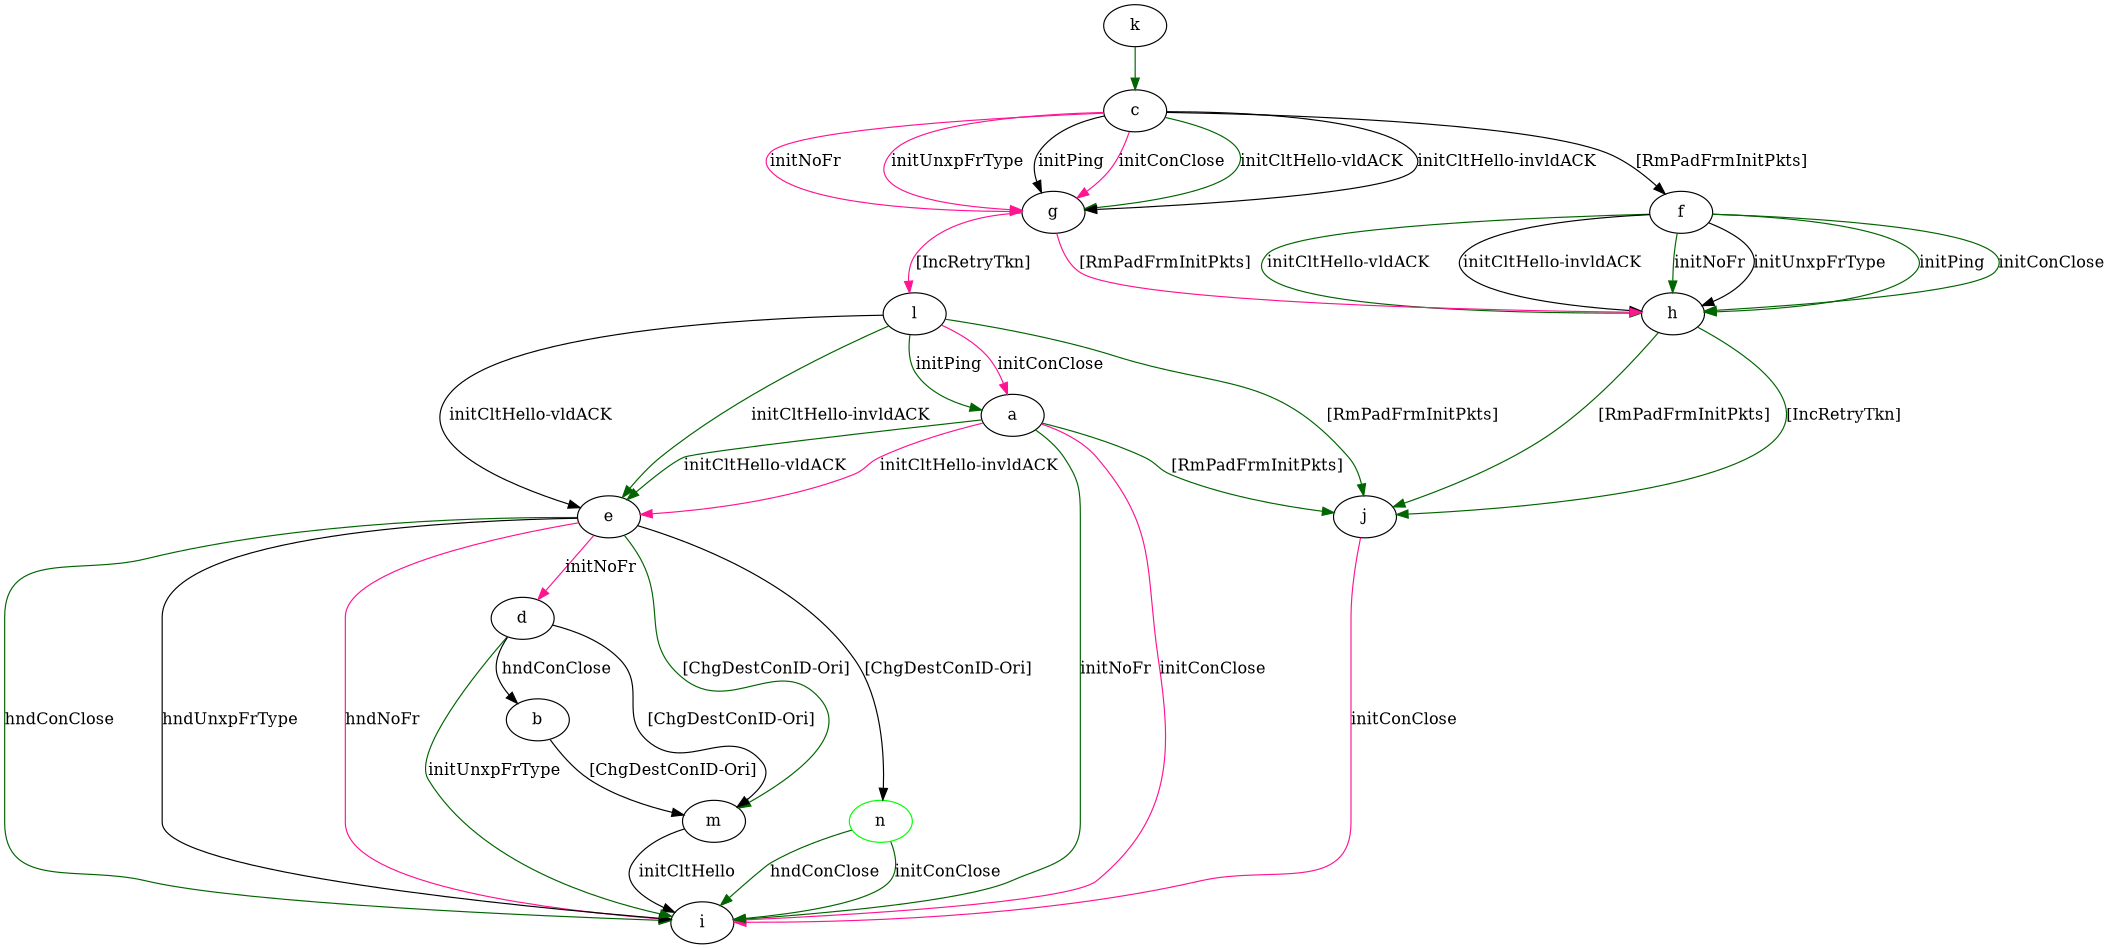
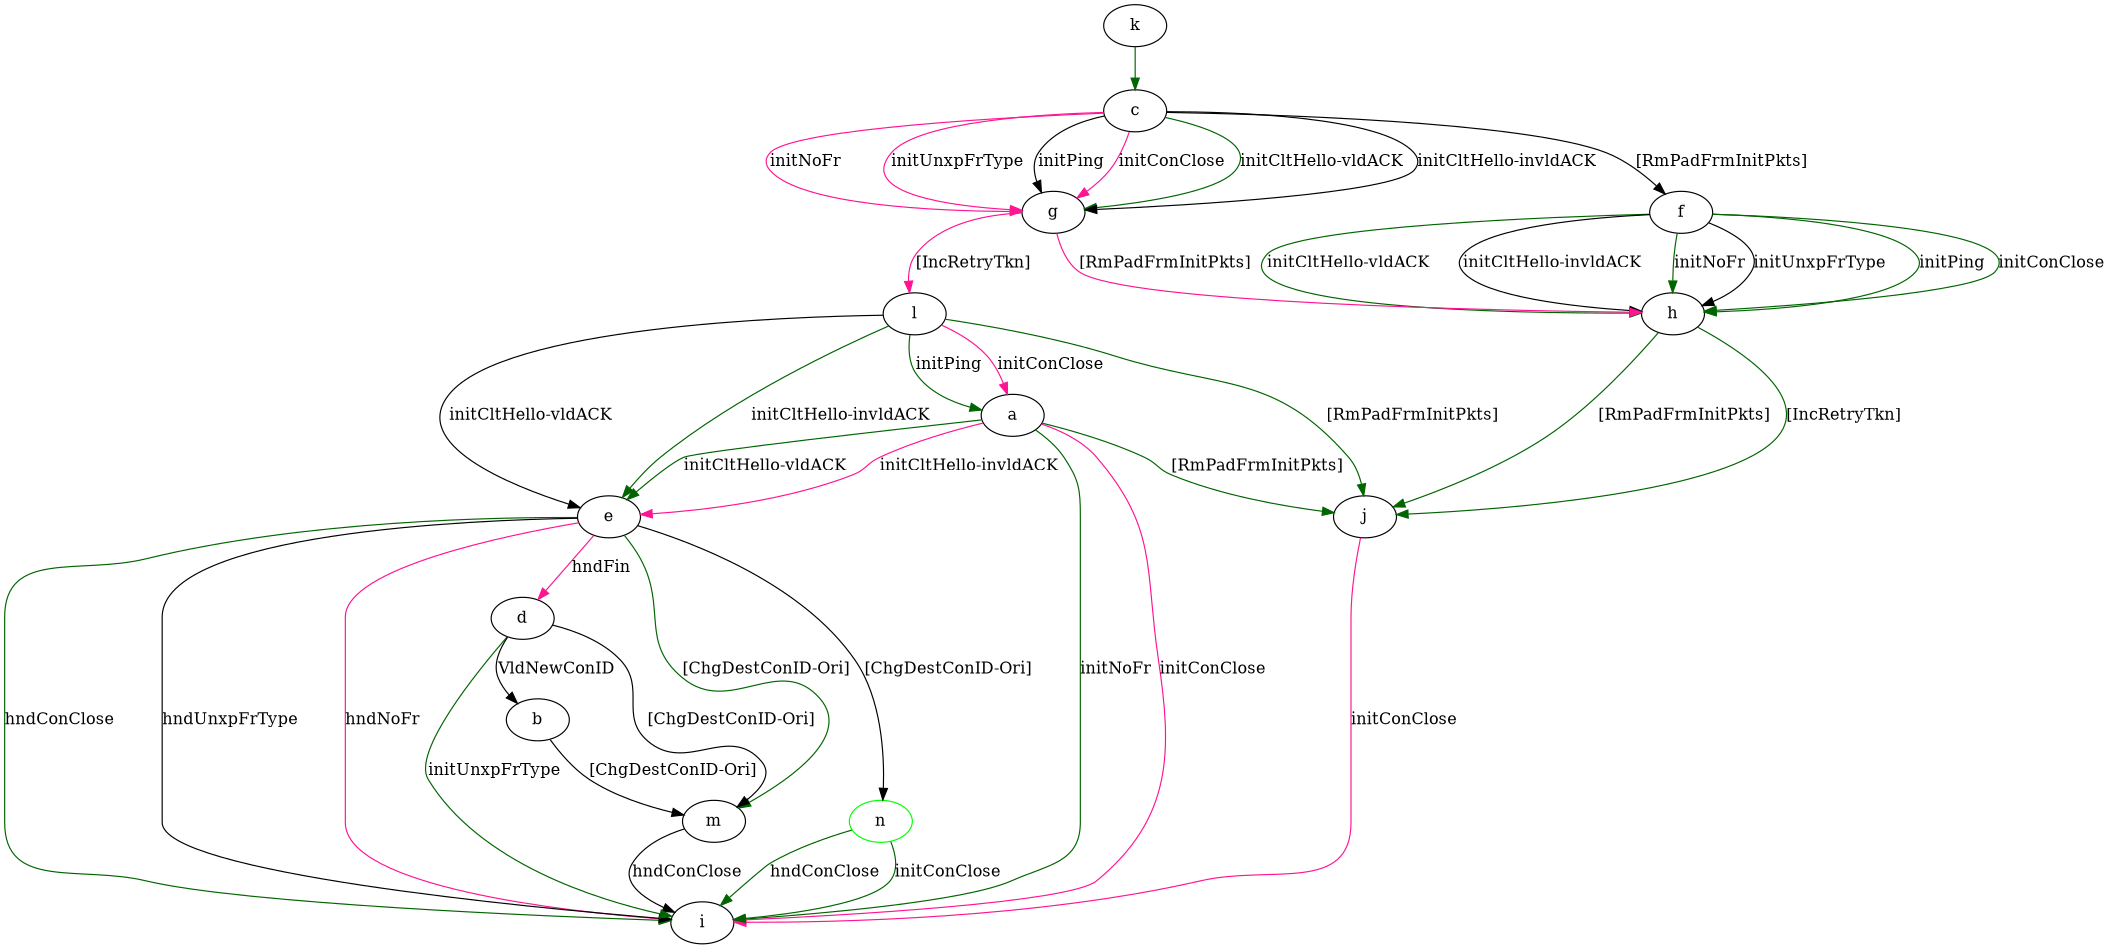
(604, 568) -> (604, 568)
(559, 669) -> (559, 669)
(690, 872) -> (690, 872)
